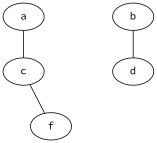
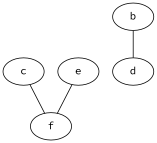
(24, 17) -> none
none -> (78, 72)
